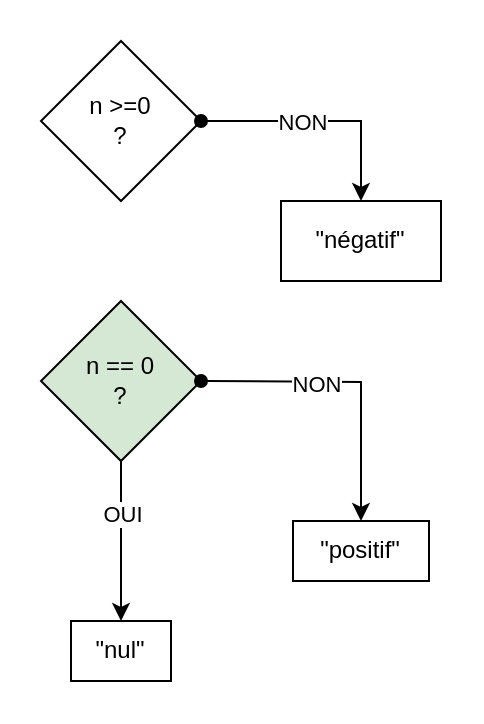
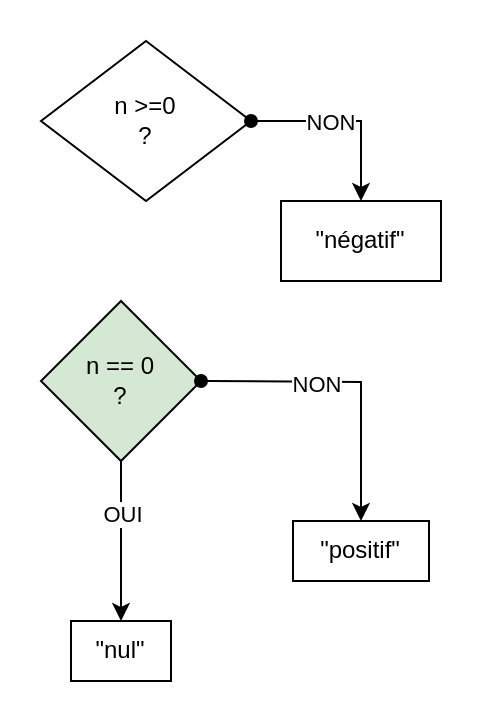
(121, 121) -> (146, 121)
